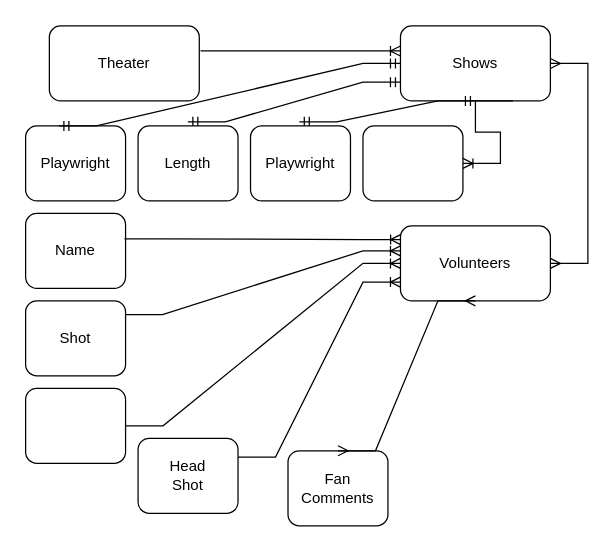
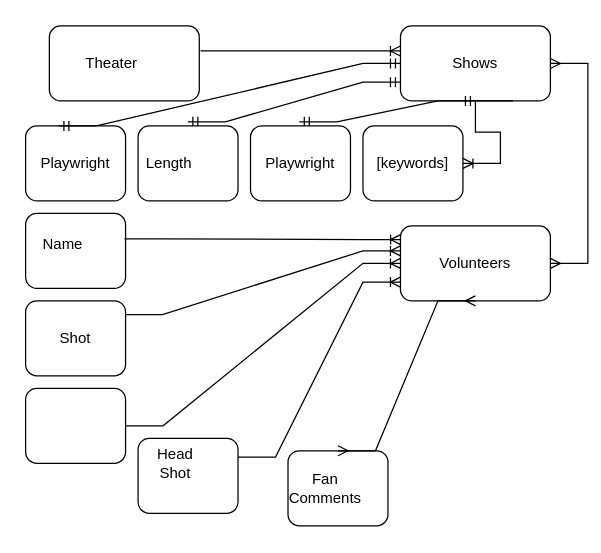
(124, 63) -> (112, 63)
(188, 163) -> (169, 163)
none -> (413, 163)
(76, 251) -> (63, 244)
(188, 476) -> (176, 463)
(338, 488) -> (326, 488)
